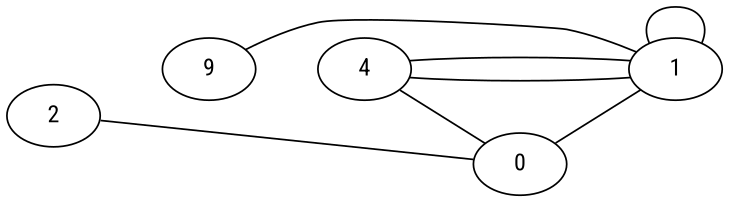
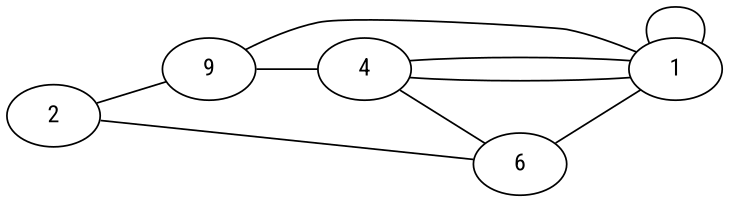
none -> (287, 69)
none -> (132, 92)
(520, 164) -> (520, 164)
